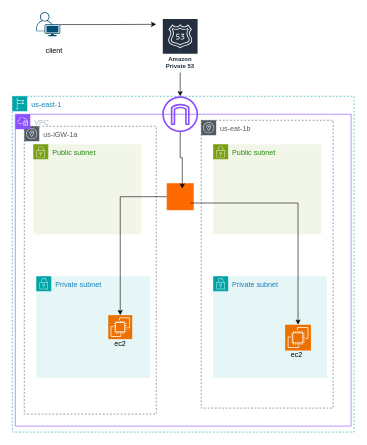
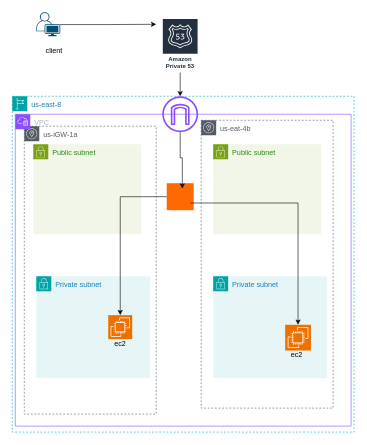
(50, 105) -> (50, 105)
(239, 129) -> (239, 129)
